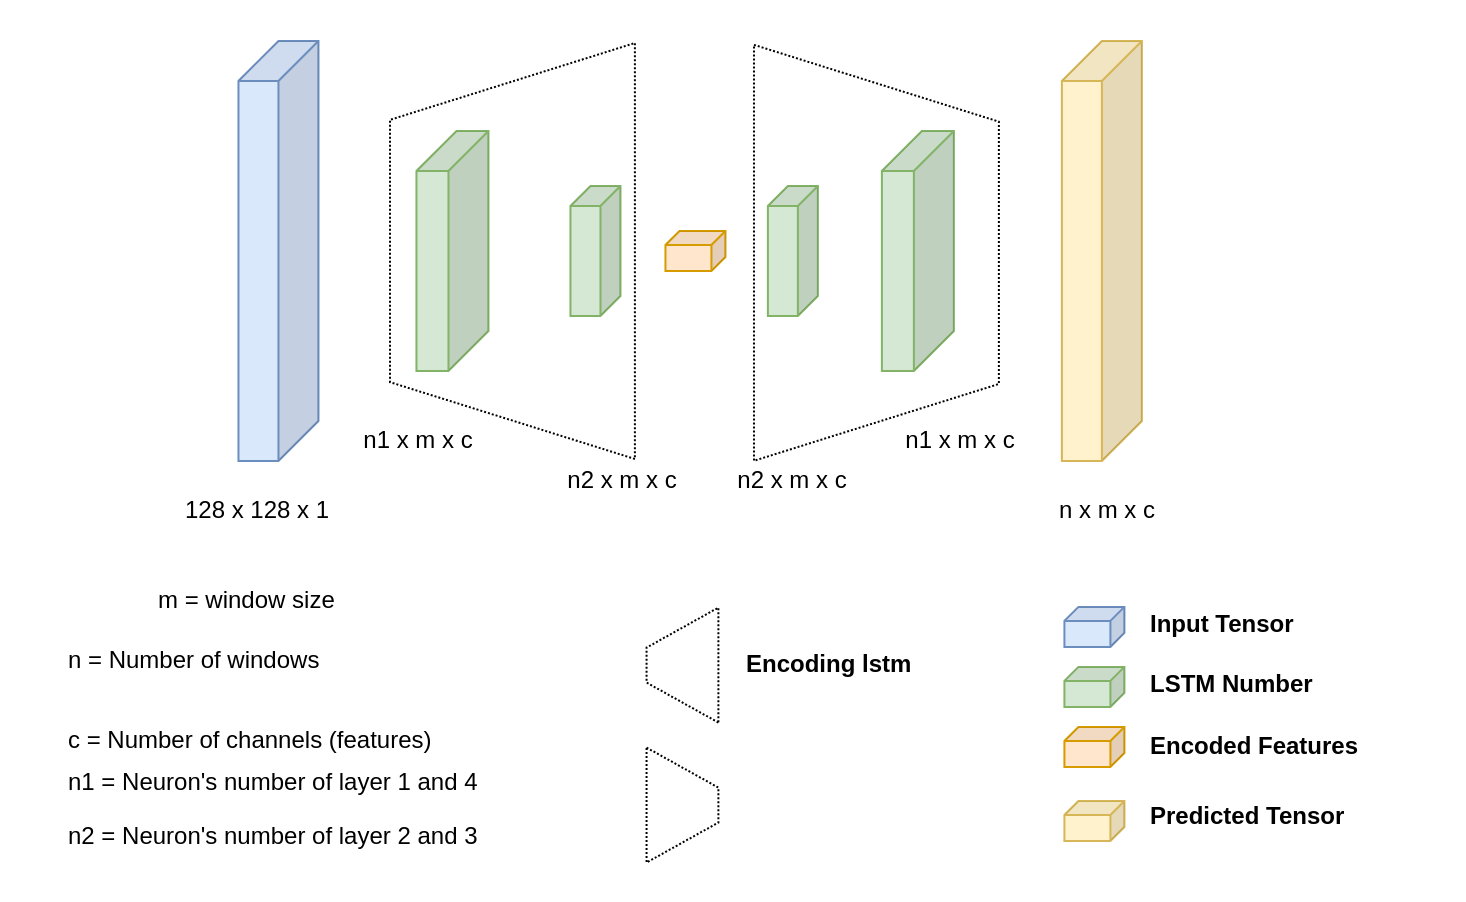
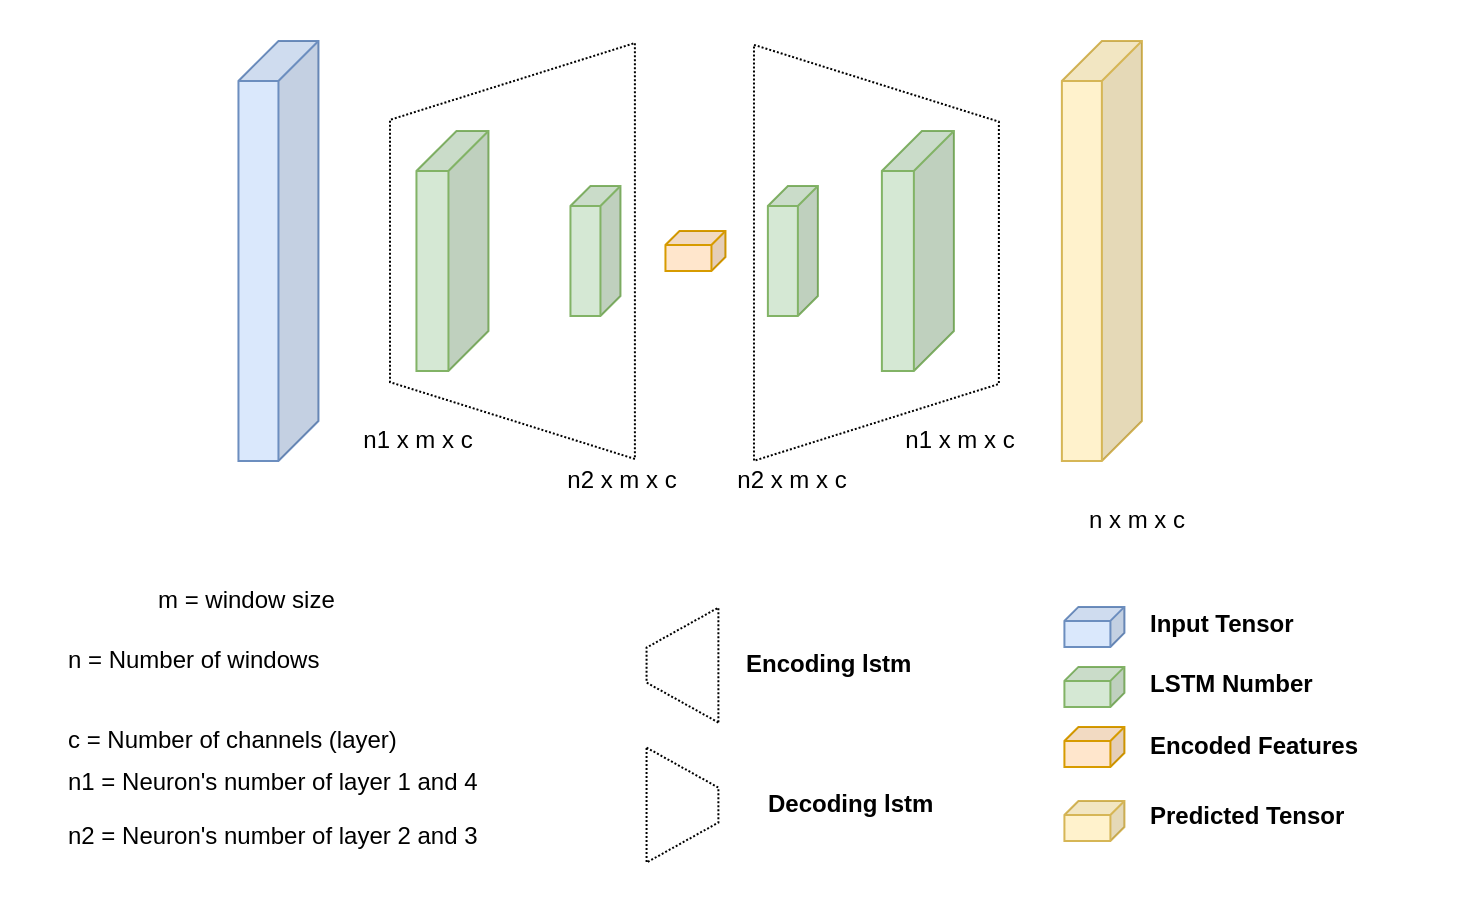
(257, 511) -> none
(1107, 511) -> (1137, 521)
(272, 741) -> (249, 741)
none -> (856, 805)
